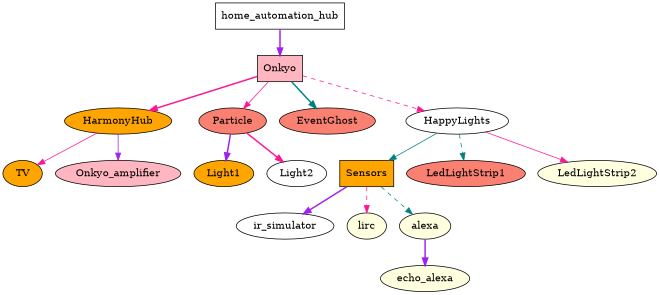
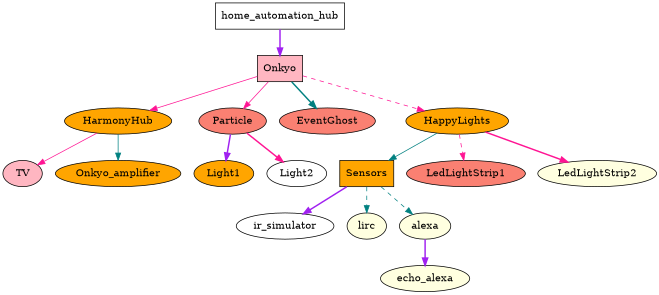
(207, 92) -> (207, 92)
(457, 121) -> (457, 121)
(118, 144) -> (118, 144)
(461, 144) -> (461, 144)
(523, 146) -> (523, 146)
(23, 174) -> (23, 174)
(118, 174) -> (118, 174)
(367, 196) -> (367, 196)
